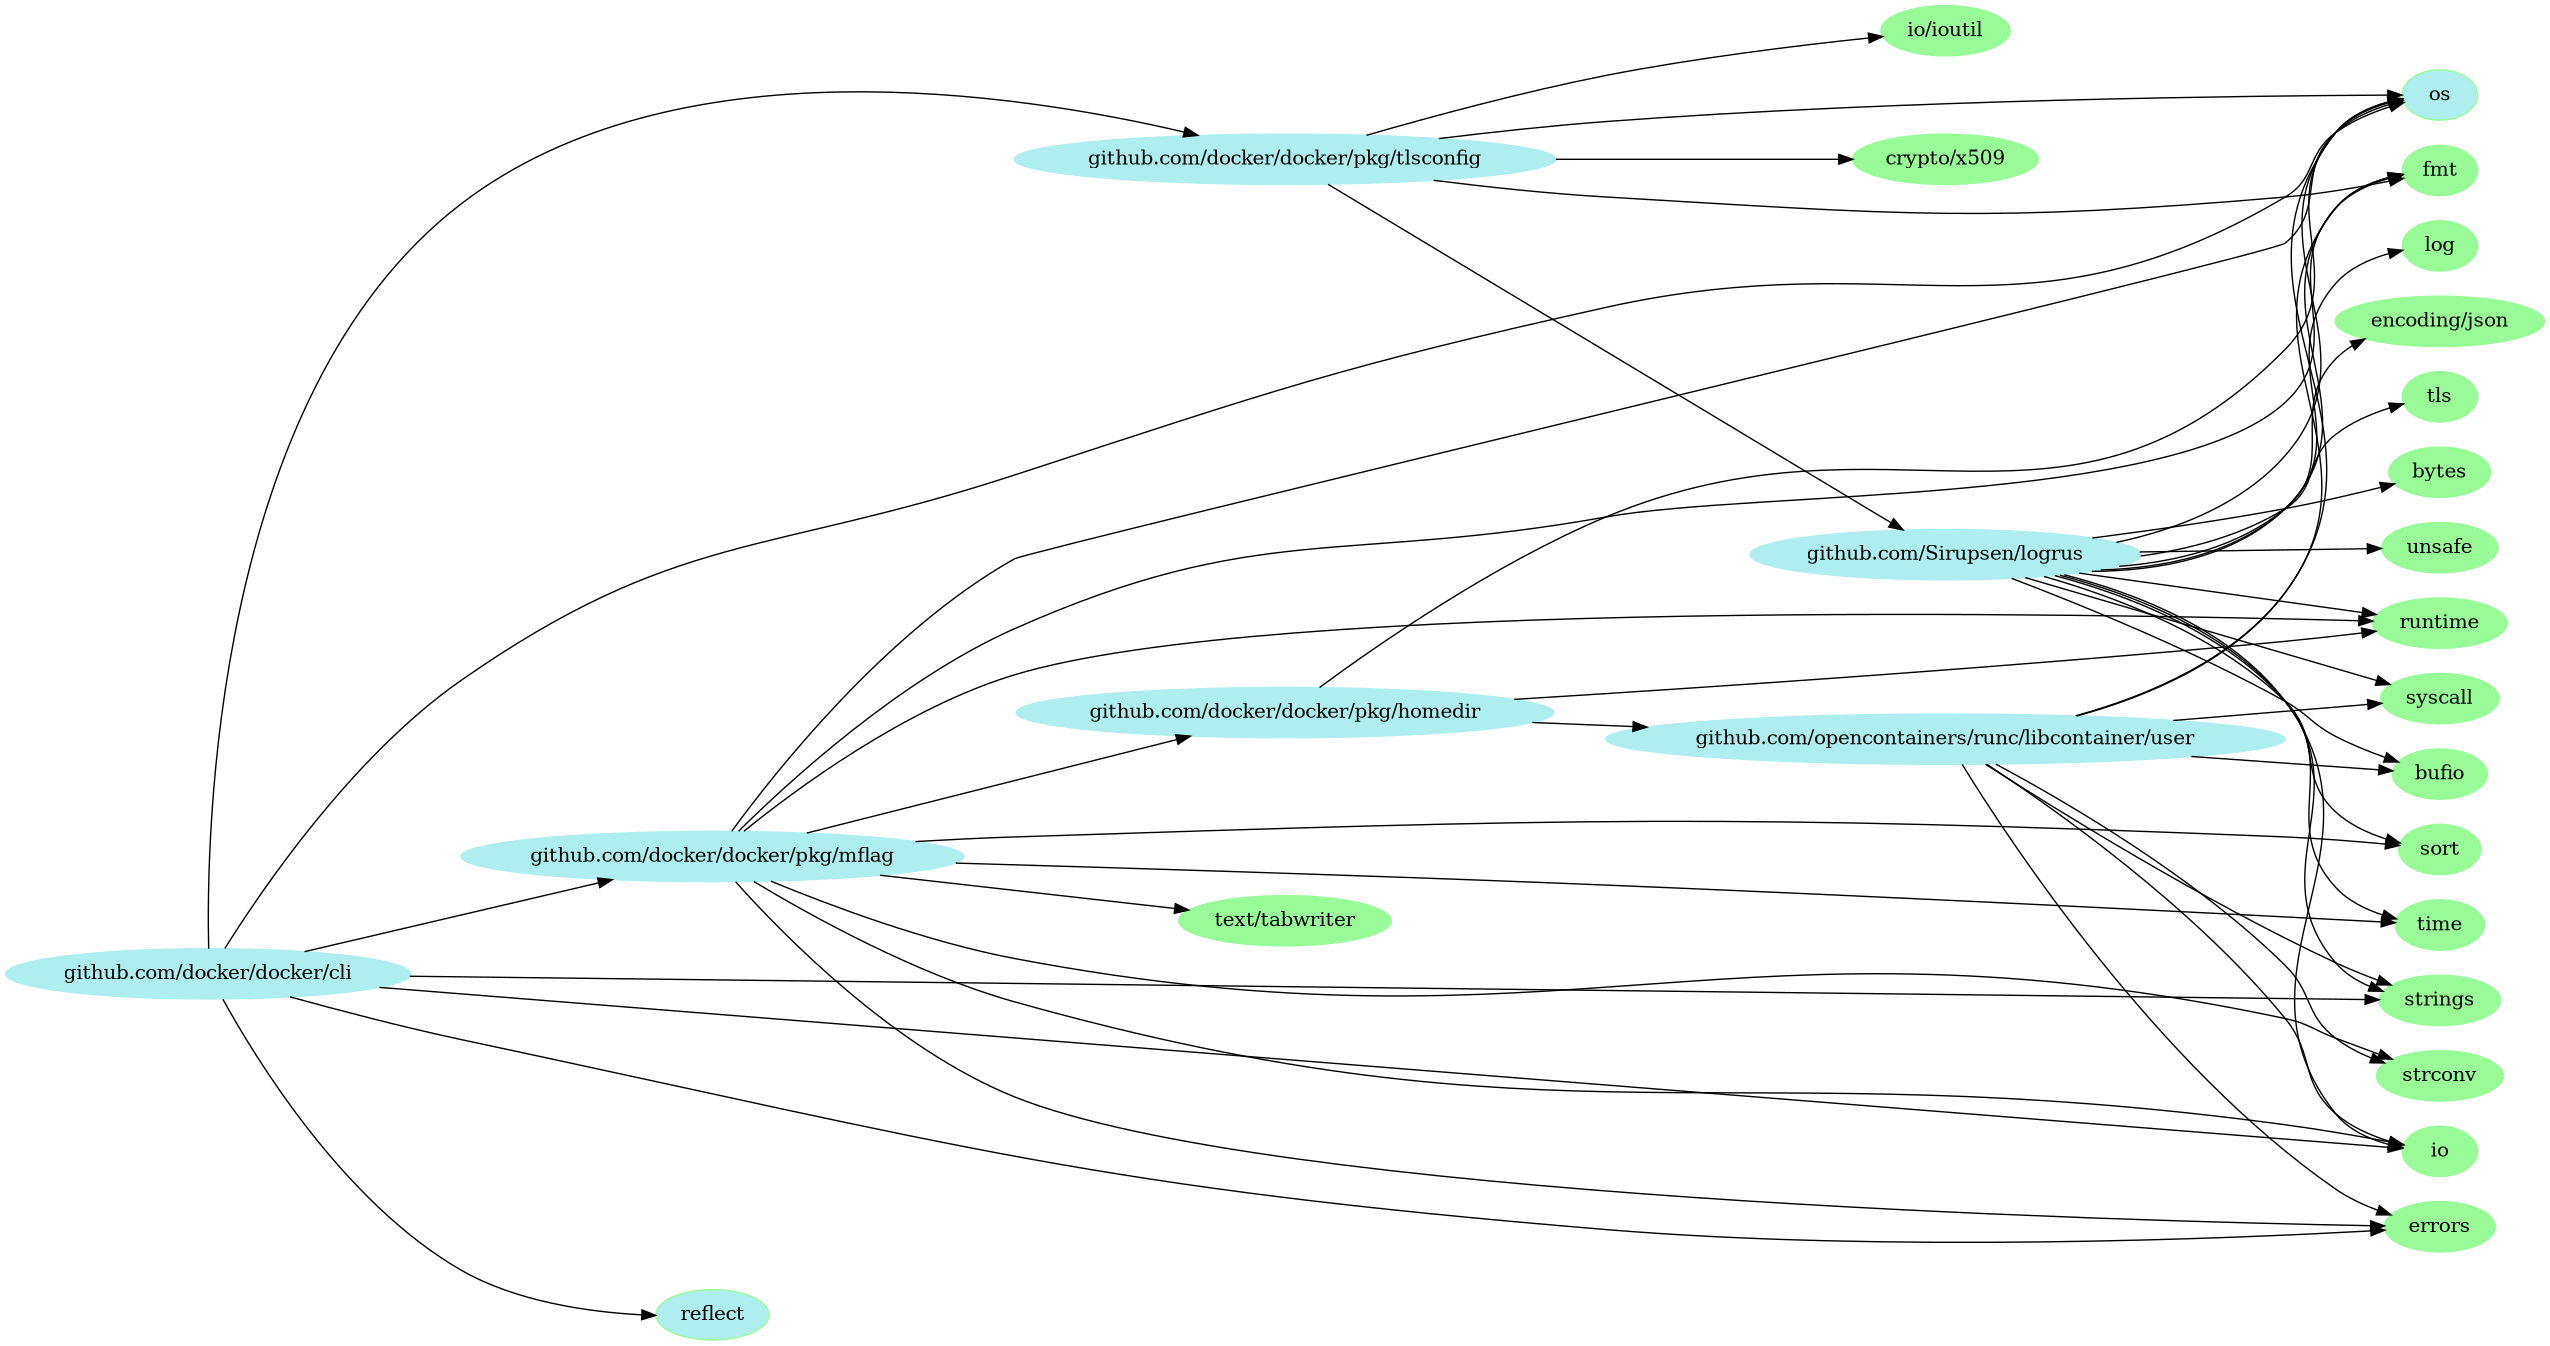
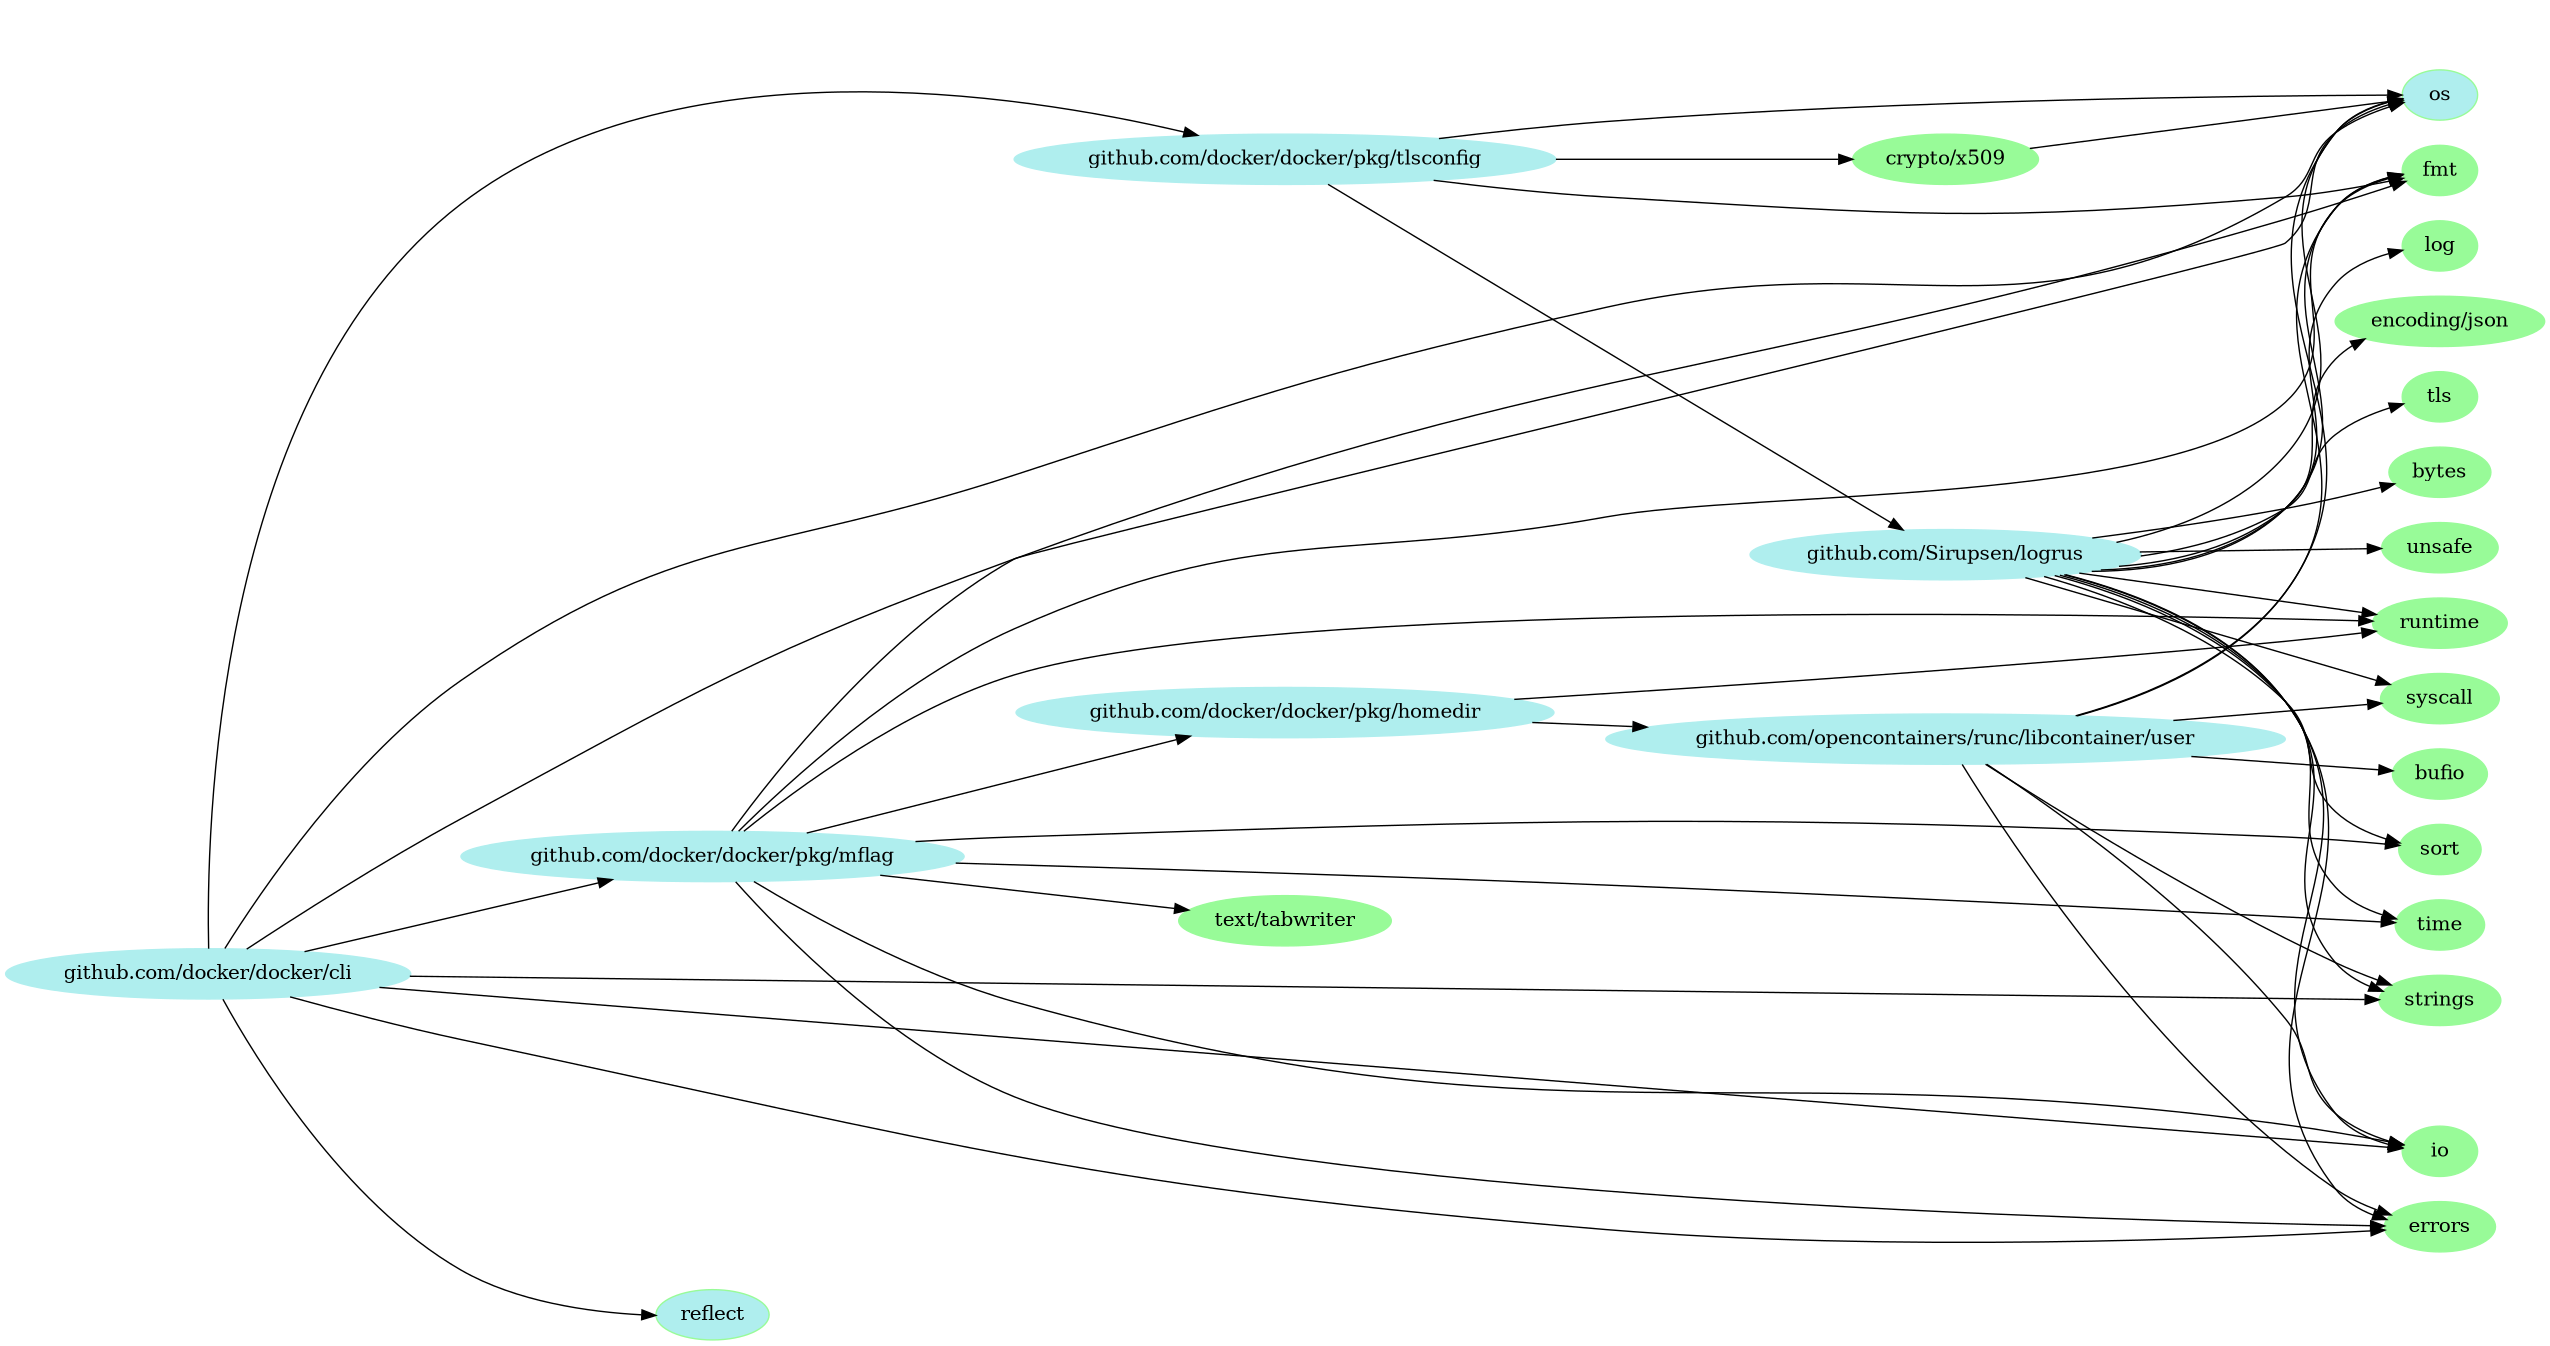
(1946, 31) -> none
none -> (1283, 470)
(1939, 471) -> (2209, 125)
(2222, 668) -> (2319, 902)
(2440, 1076) -> none
